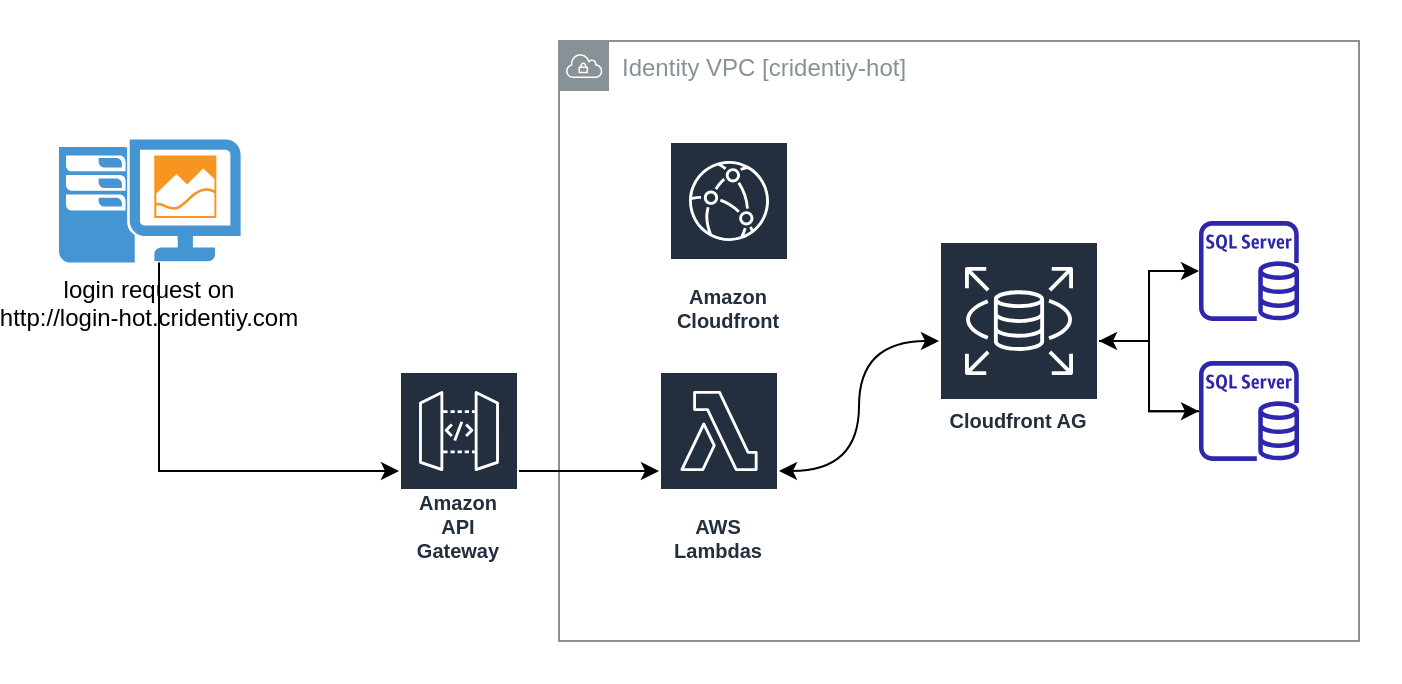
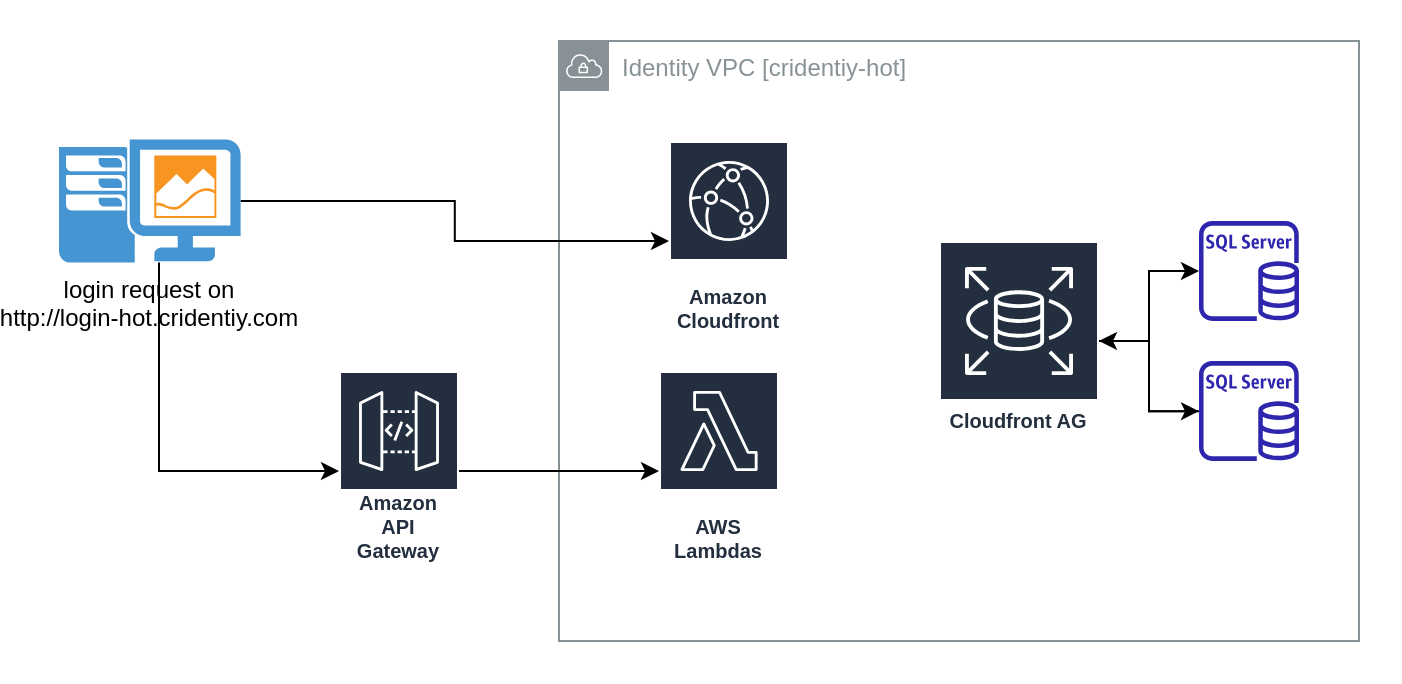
none -> (455, 214)
(859, 406) -> none
(459, 471) -> (399, 471)
